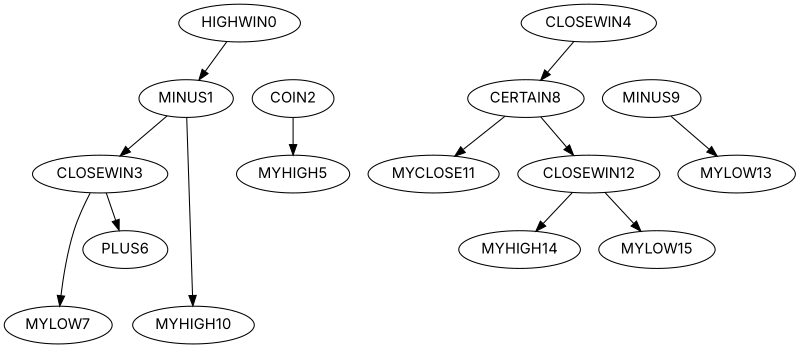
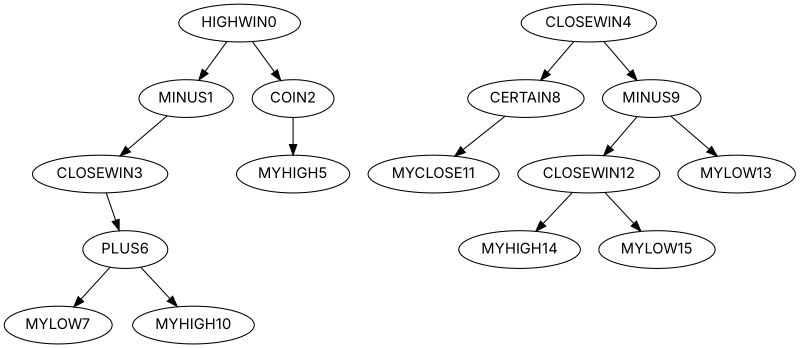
none -> (263, 57)
none -> (617, 57)
(554, 132) -> (624, 132)
(190, 206) -> (155, 283)
(71, 243) -> (96, 283)
